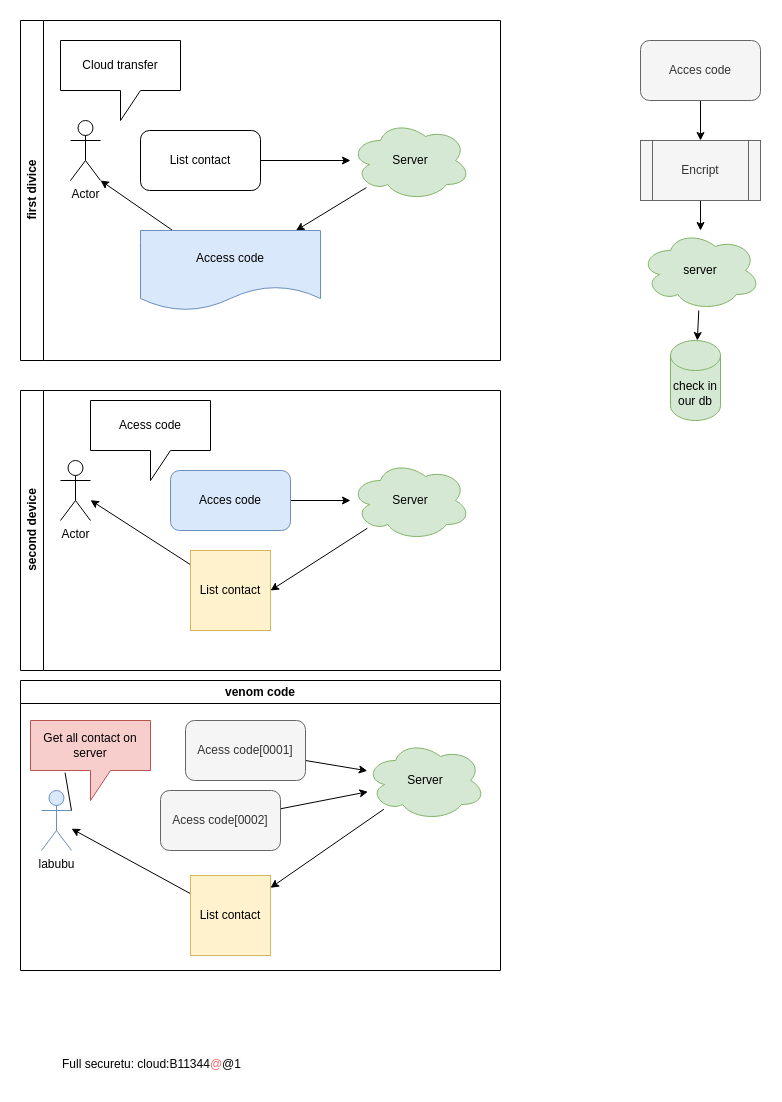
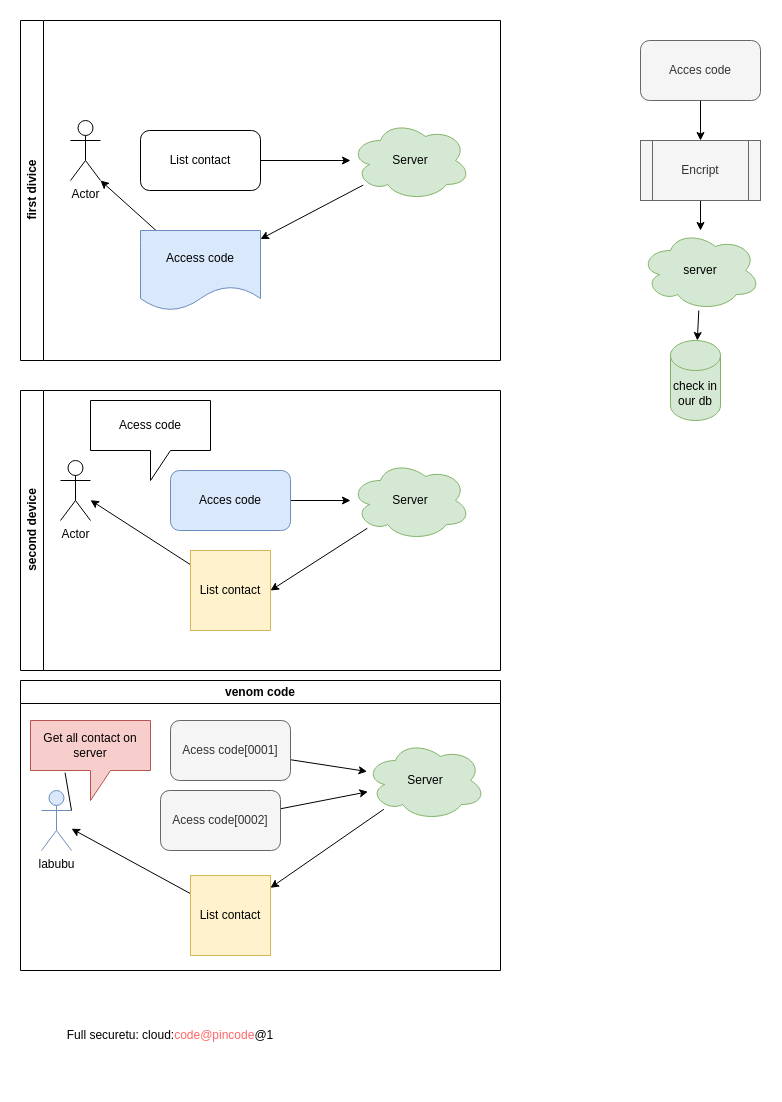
(121, 81) -> none
(231, 271) -> (201, 271)
(246, 751) -> (231, 751)
none -> (171, 1036)
(161, 1066) -> none
